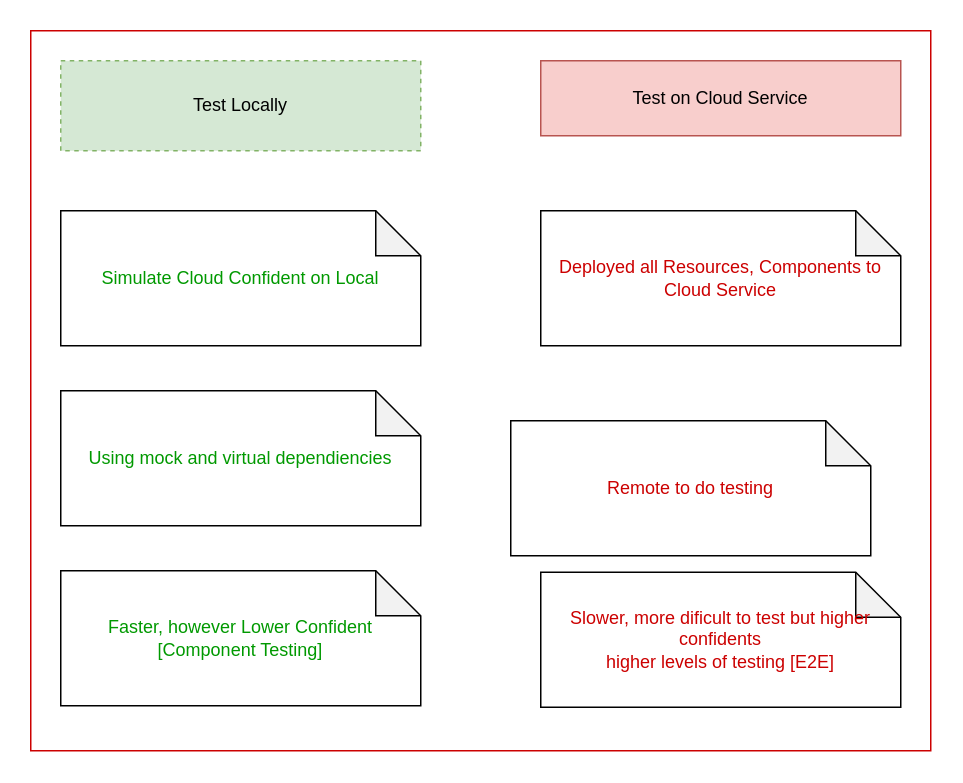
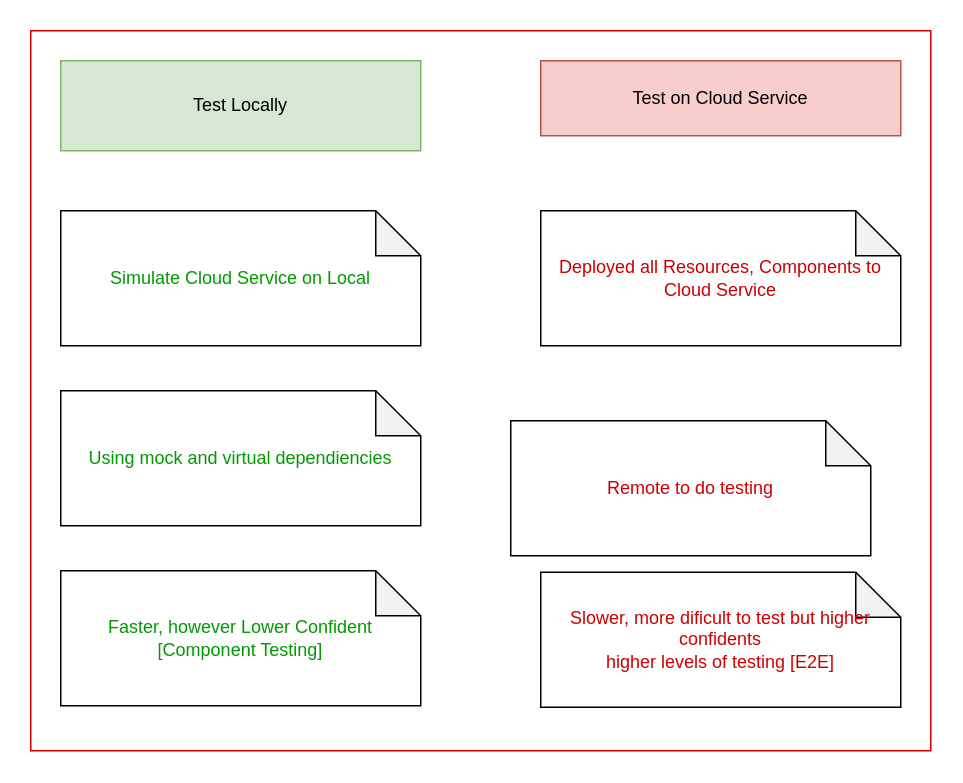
(241, 106) -> (241, 106)
(241, 278) -> (241, 278)
